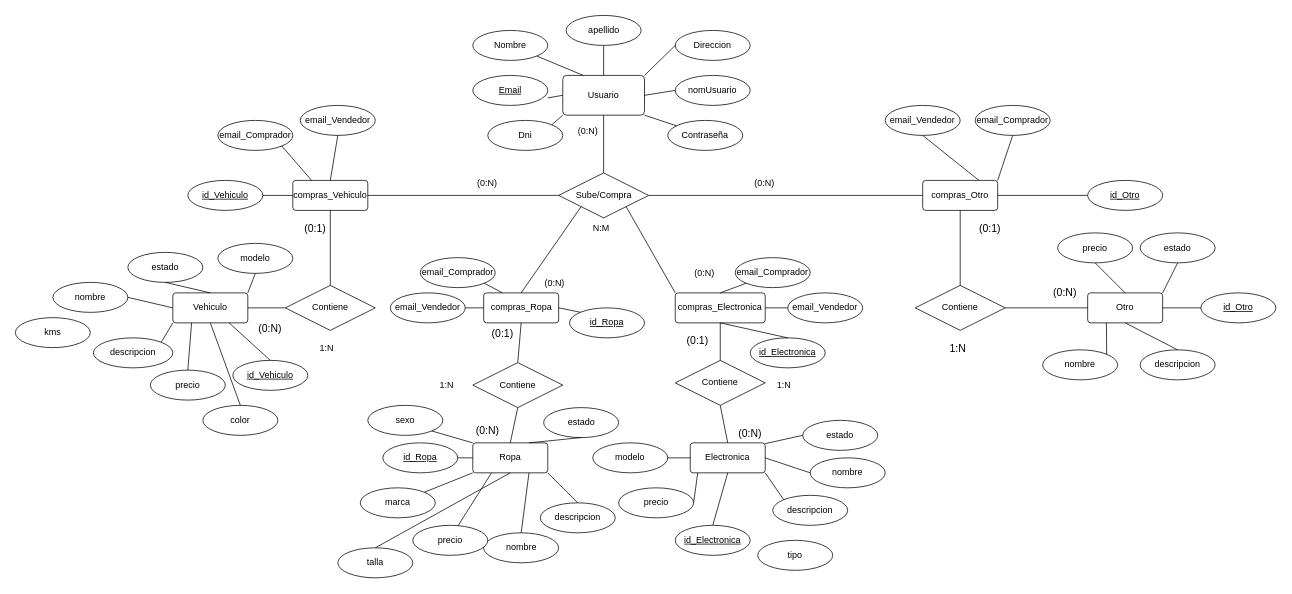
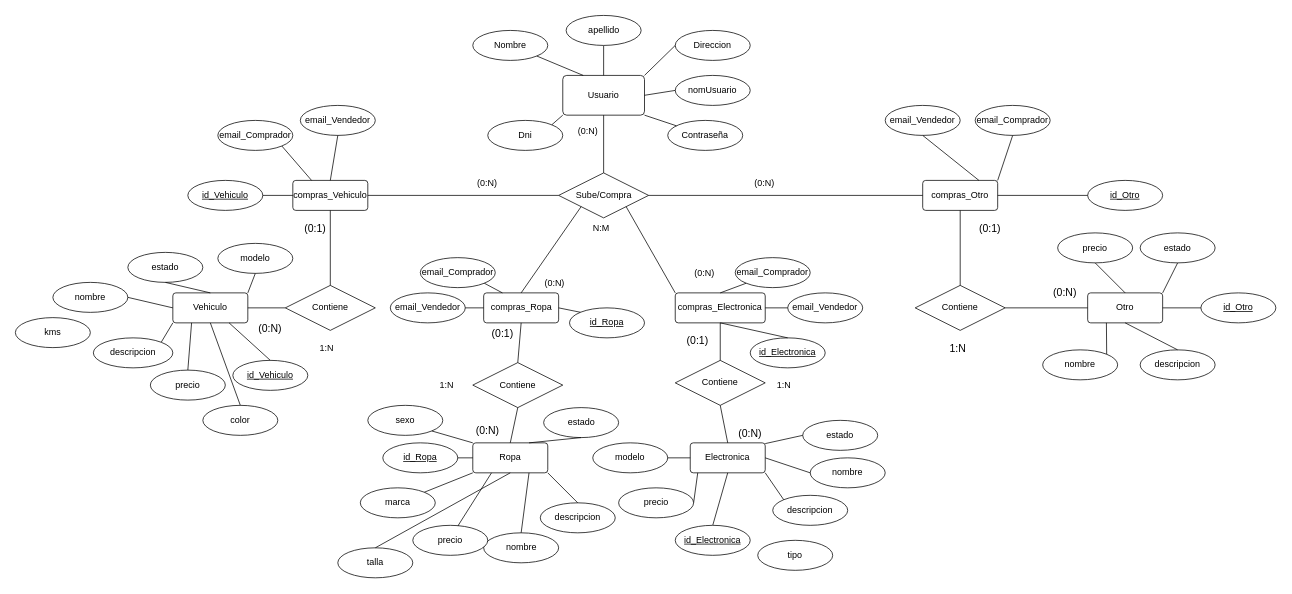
(510, 90) -> none
(555, 97) -> none
